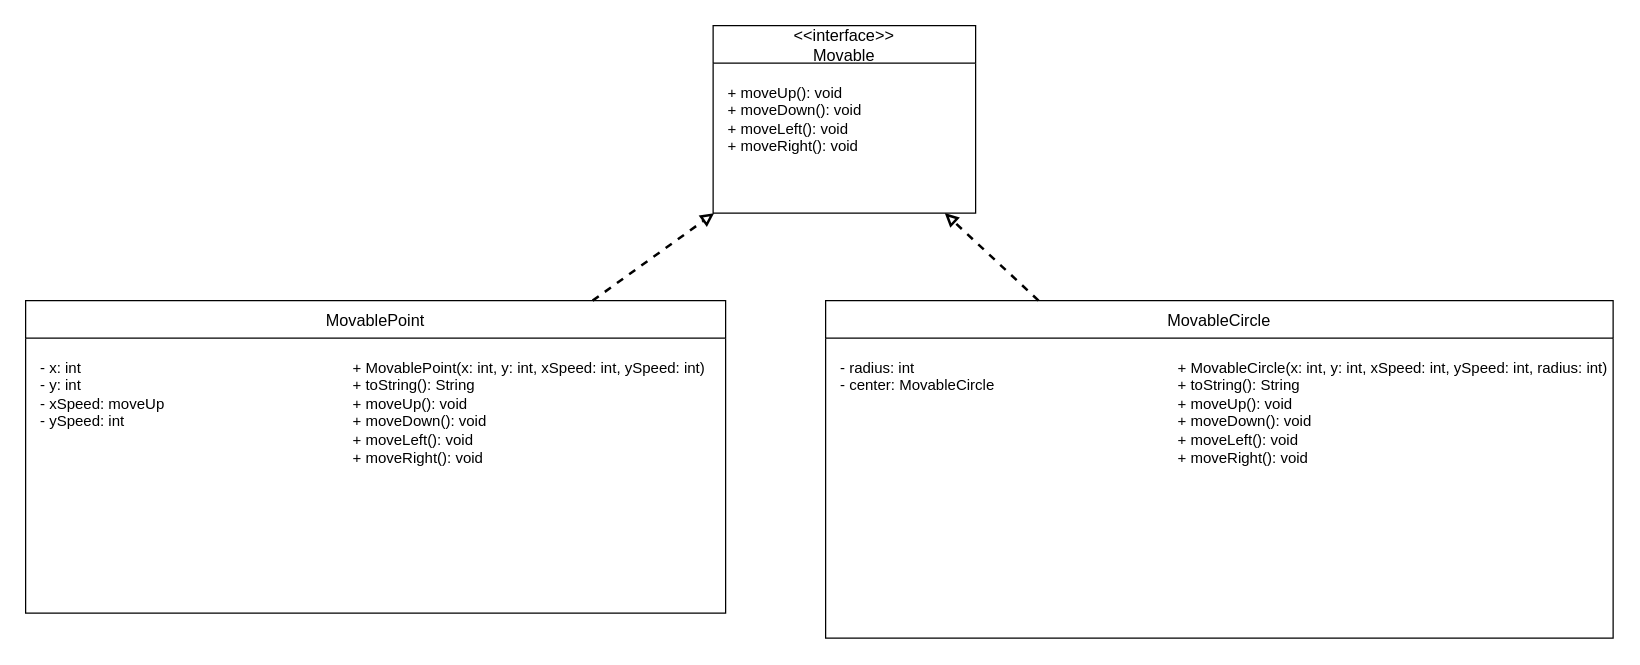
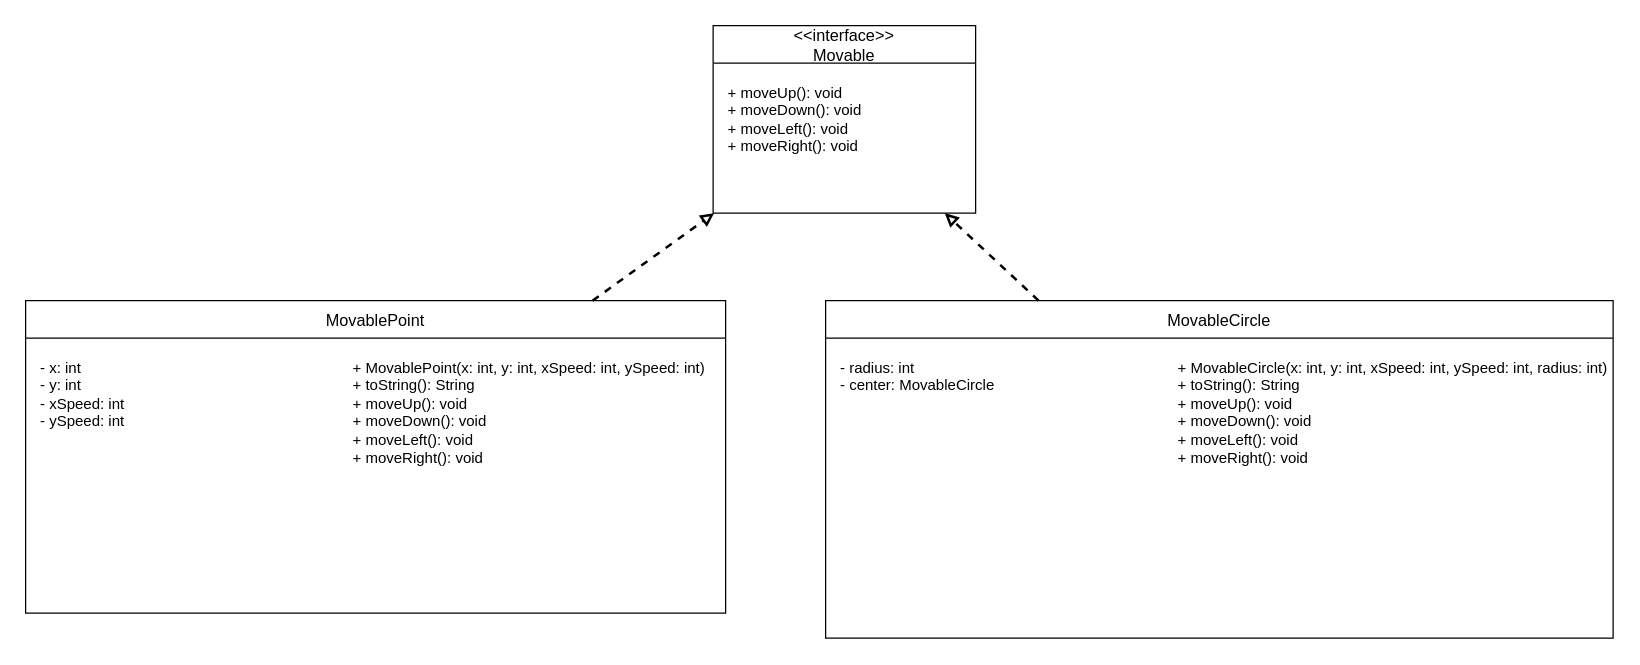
(102, 395) -> (87, 395)
